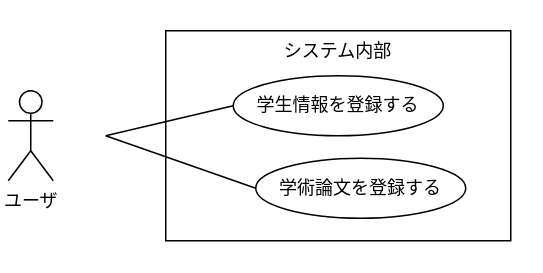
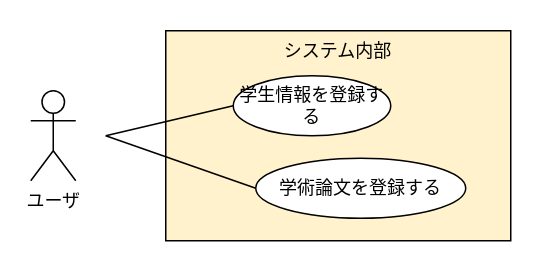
(338, 52) -> (338, 52)
(338, 106) -> (312, 106)
(31, 136) -> (53, 136)
